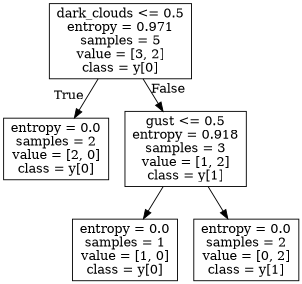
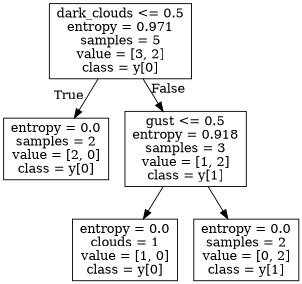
(125, 250) -> (125, 250)
